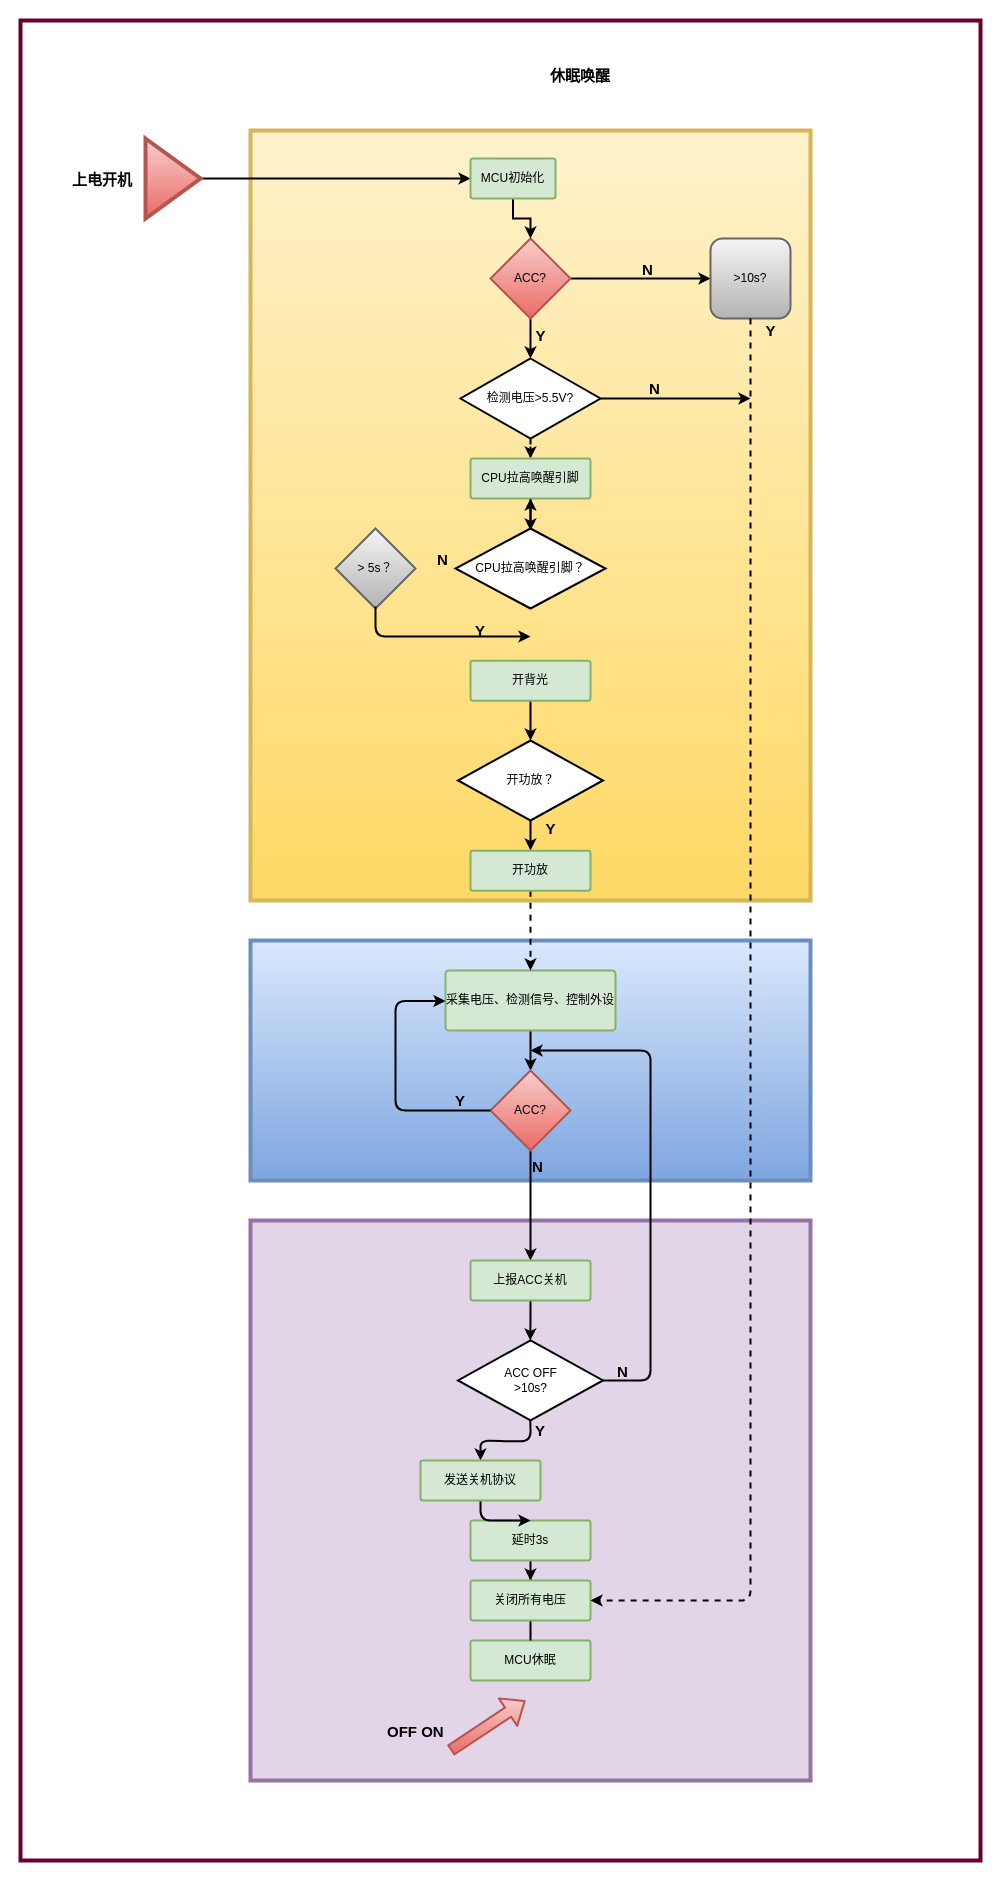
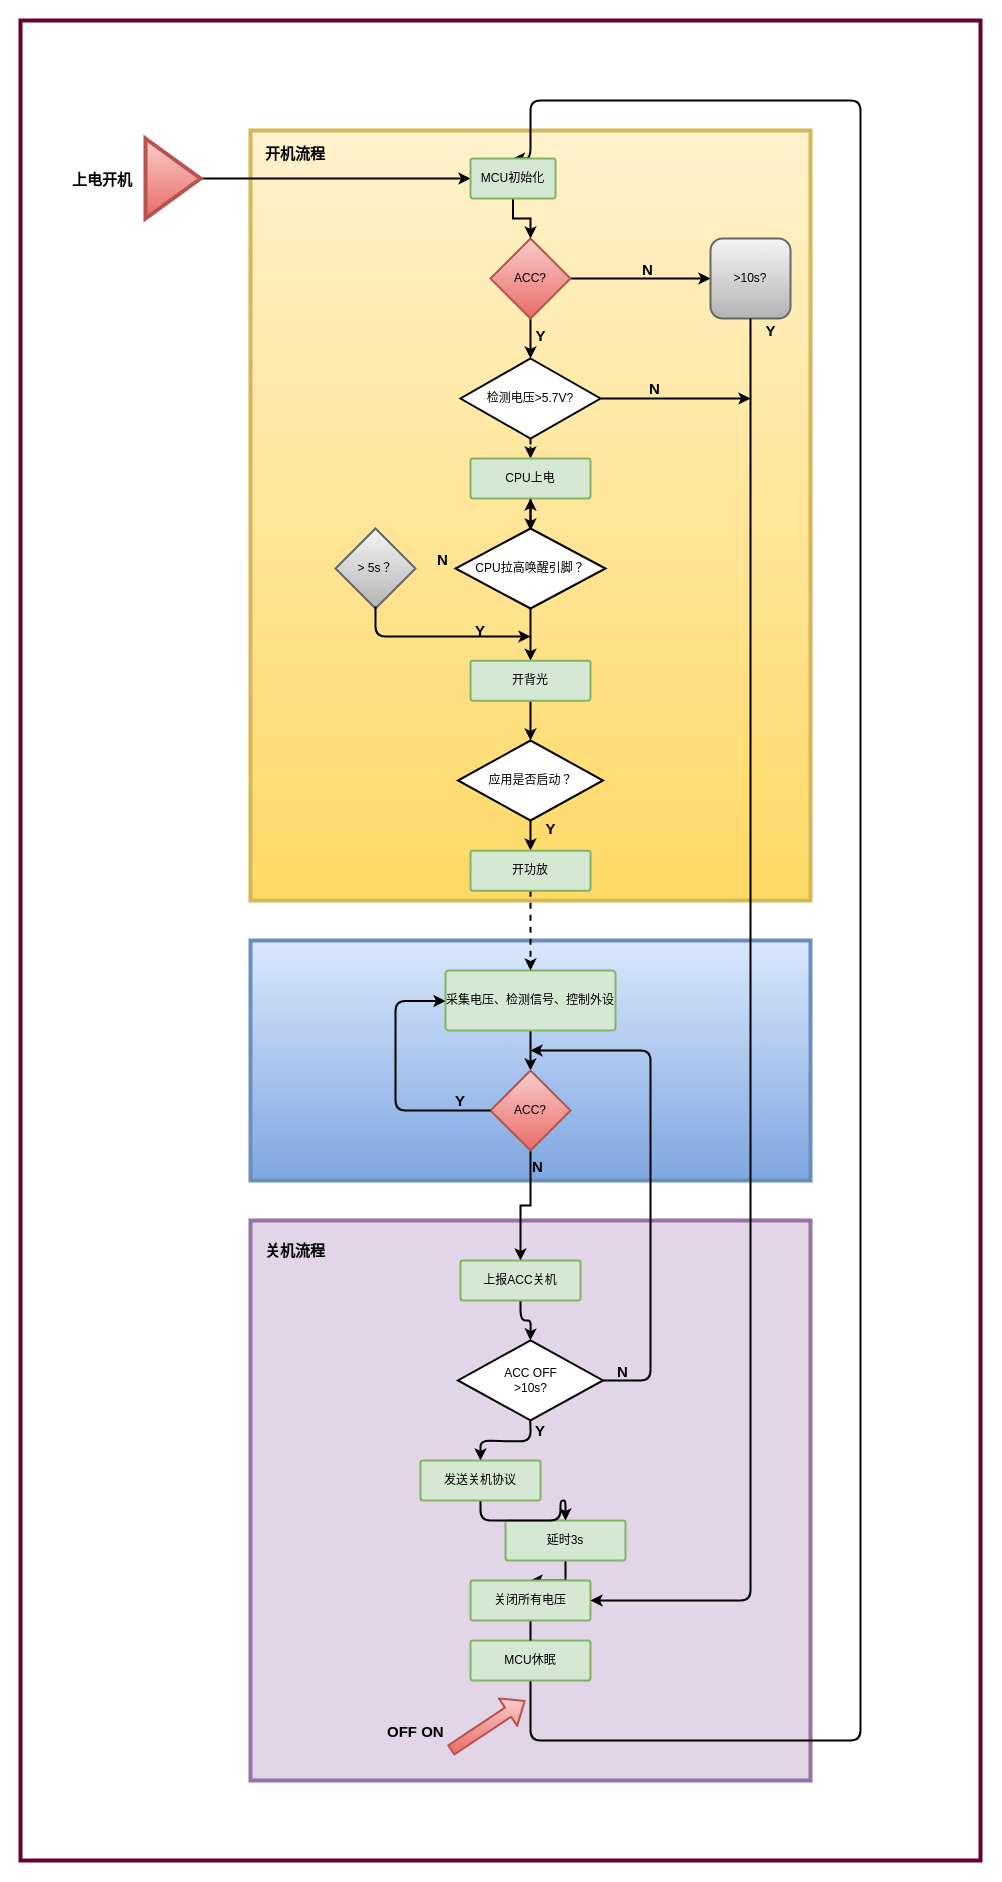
(581, 76) -> none
none -> (296, 154)
(531, 399) -> (531, 399)
(531, 479) -> (531, 479)
none -> (531, 630)
(531, 781) -> (531, 781)
none -> (861, 920)
(751, 1033) -> (751, 1033)
none -> (296, 1251)
(531, 1281) -> (521, 1281)
(531, 1541) -> (566, 1541)
